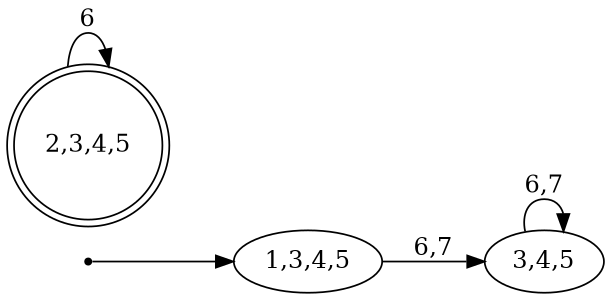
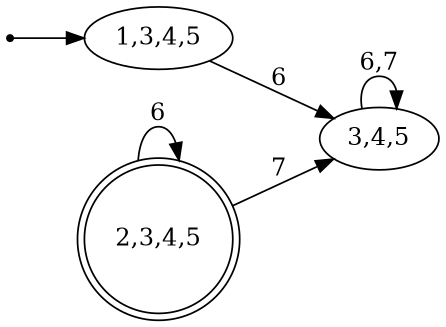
none -> (275, 186)
(433, 249) -> (280, 79)
